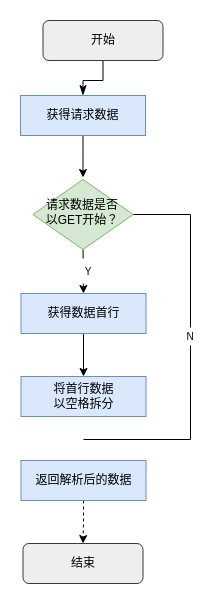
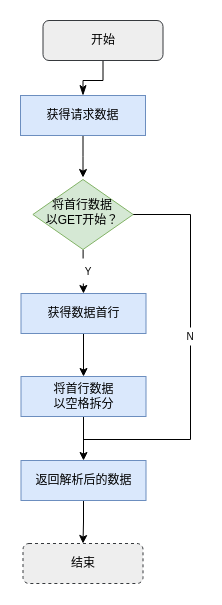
(83, 213) -> (83, 213)
none -> (84, 435)
(84, 519) -> (84, 519)
(83, 564) -> (83, 564)
